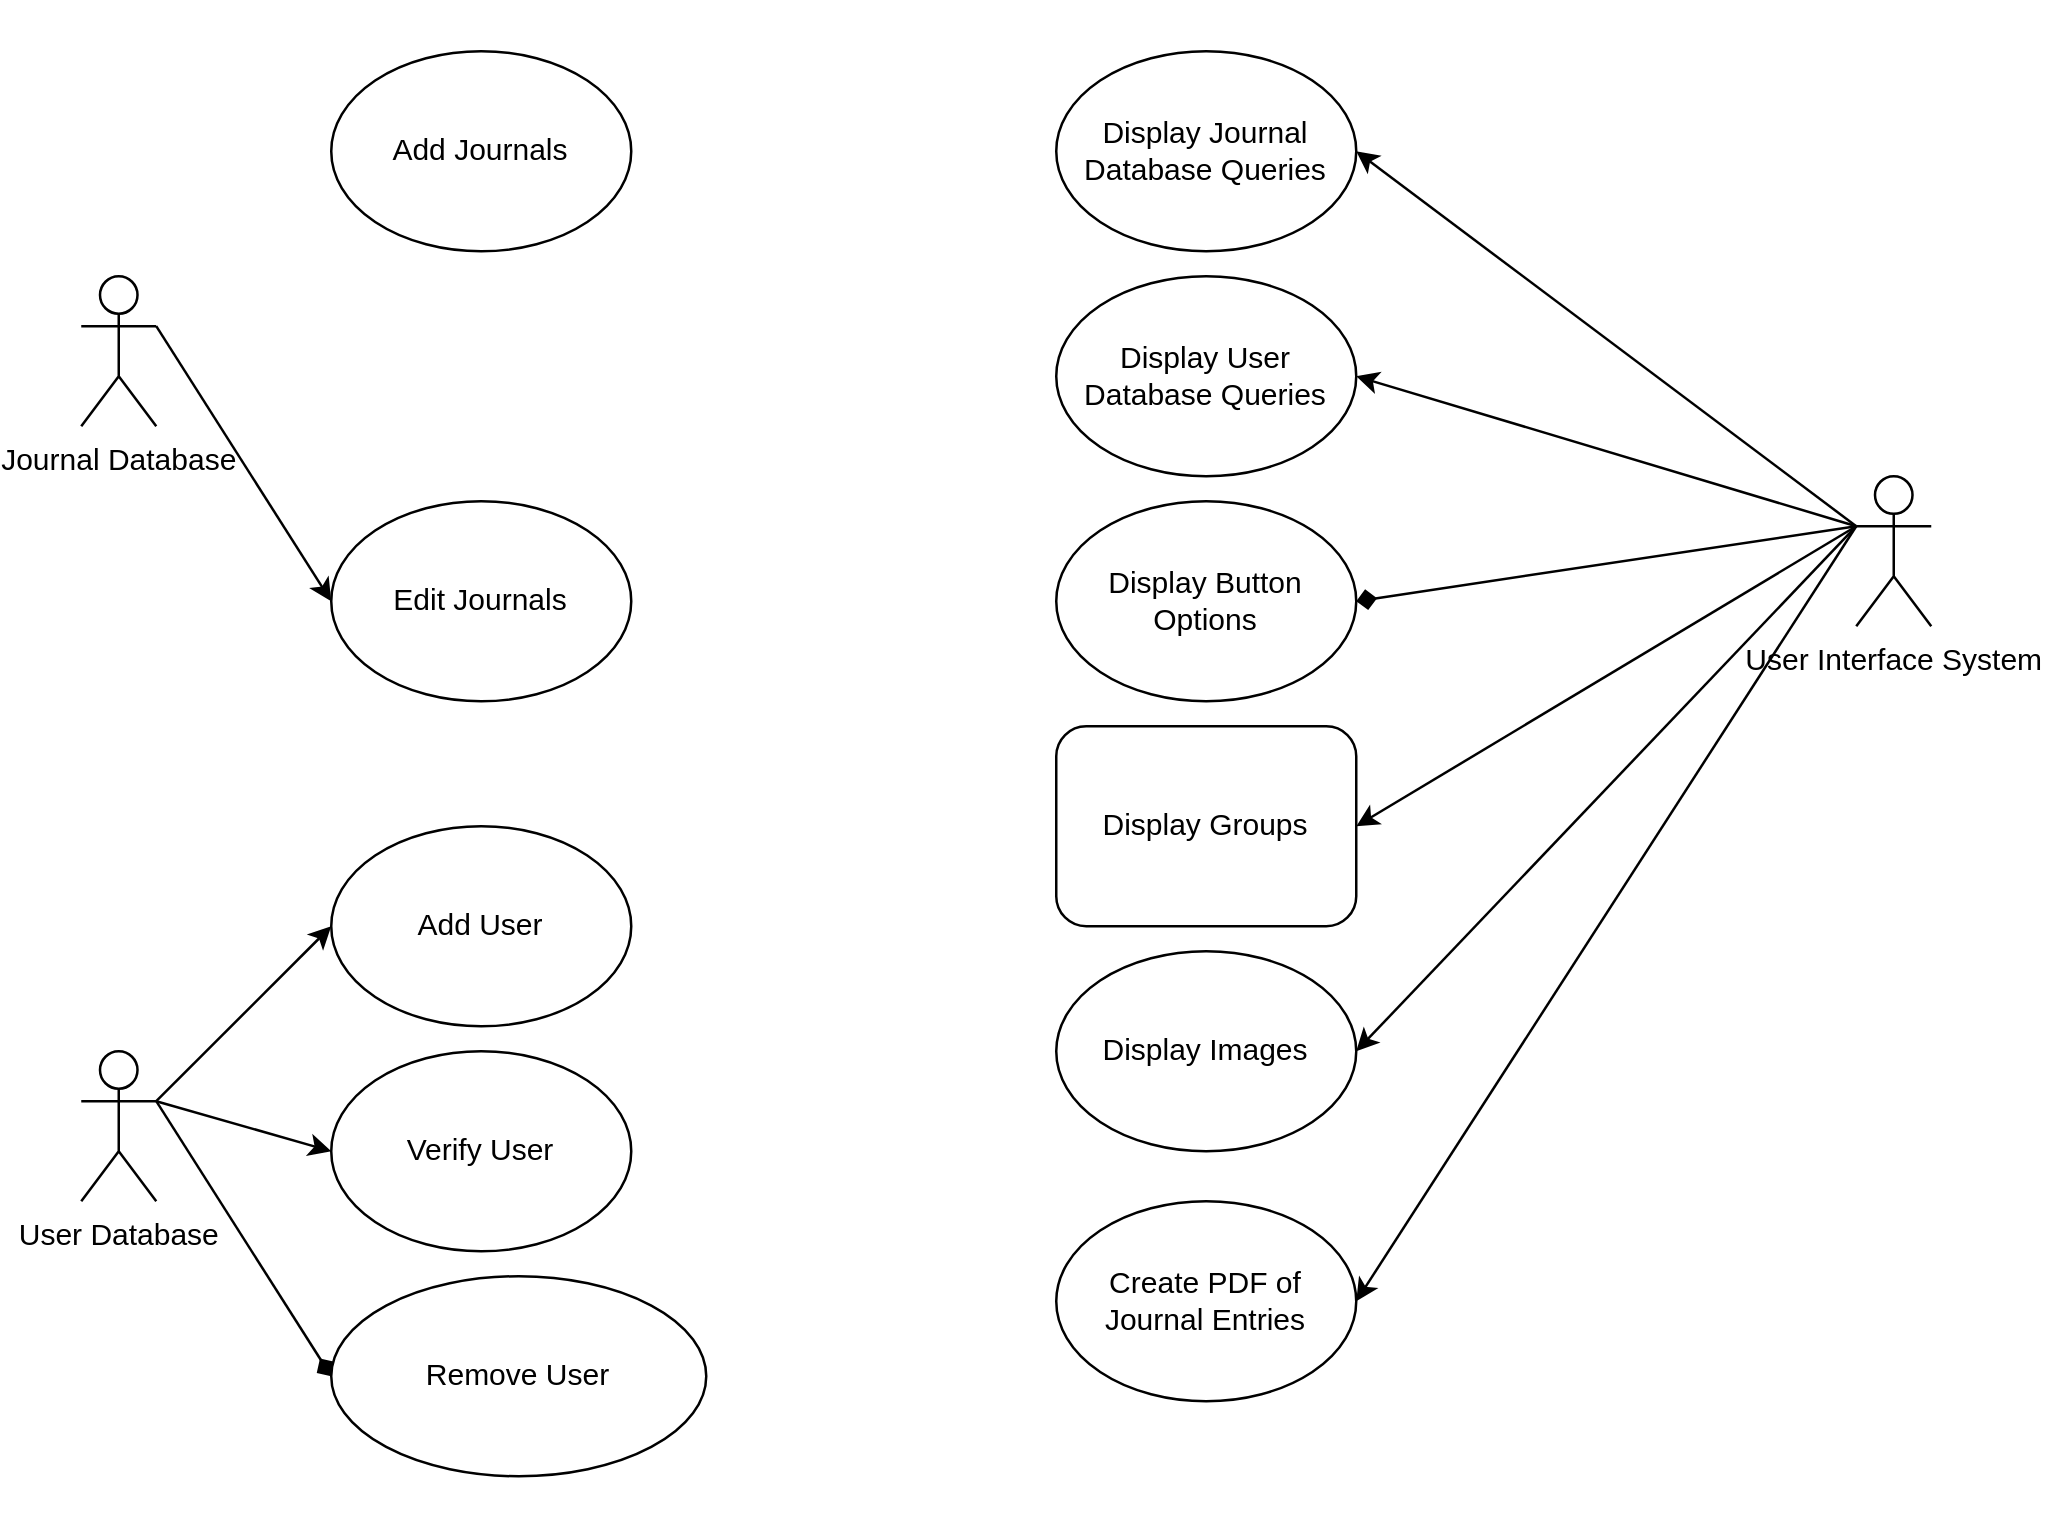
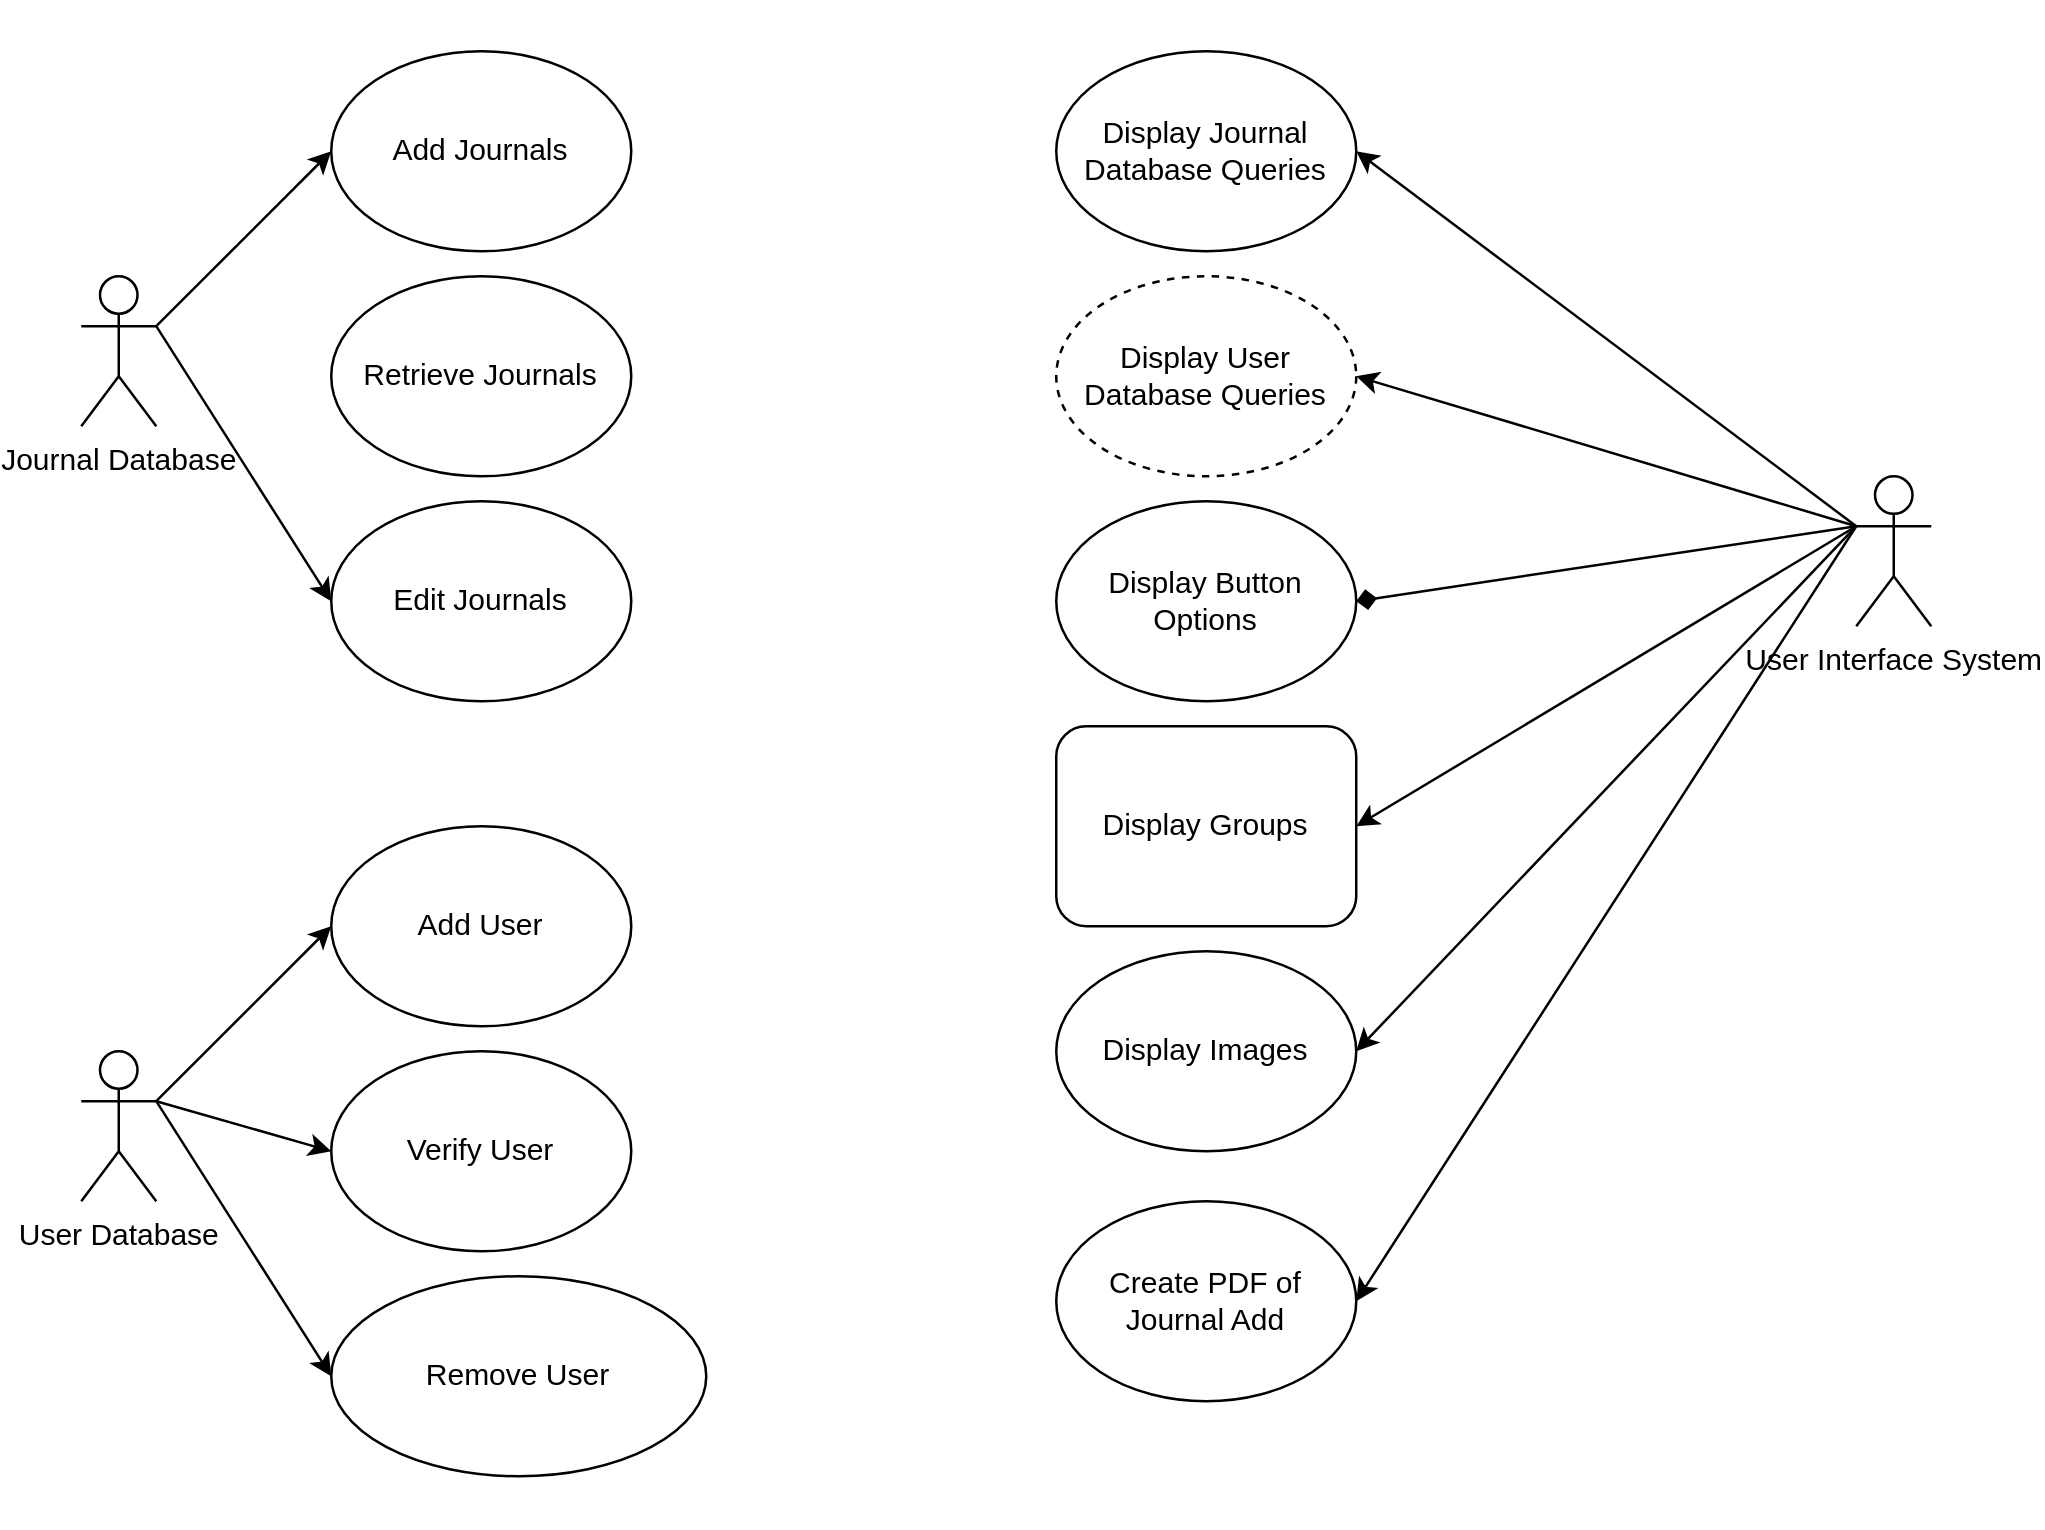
none -> (238, 244)
none -> (481, 376)
(1206, 376) -> (1206, 376)
(1206, 1301) -> (1206, 1301)
(320, 1359) -> (321, 1359)
